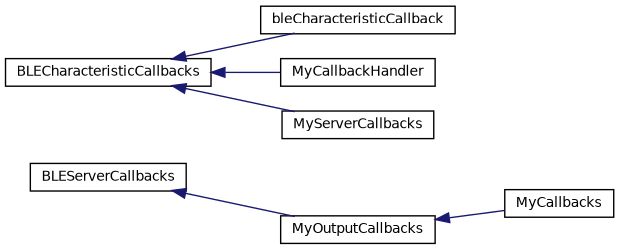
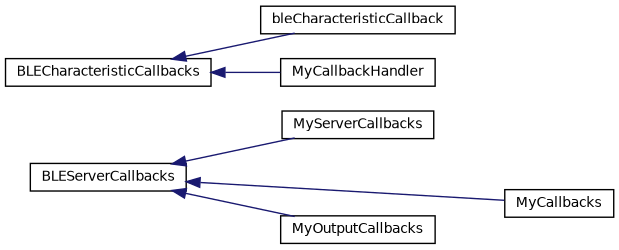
(240, 100) -> (240, 150)
(477, 214) -> (352, 191)
